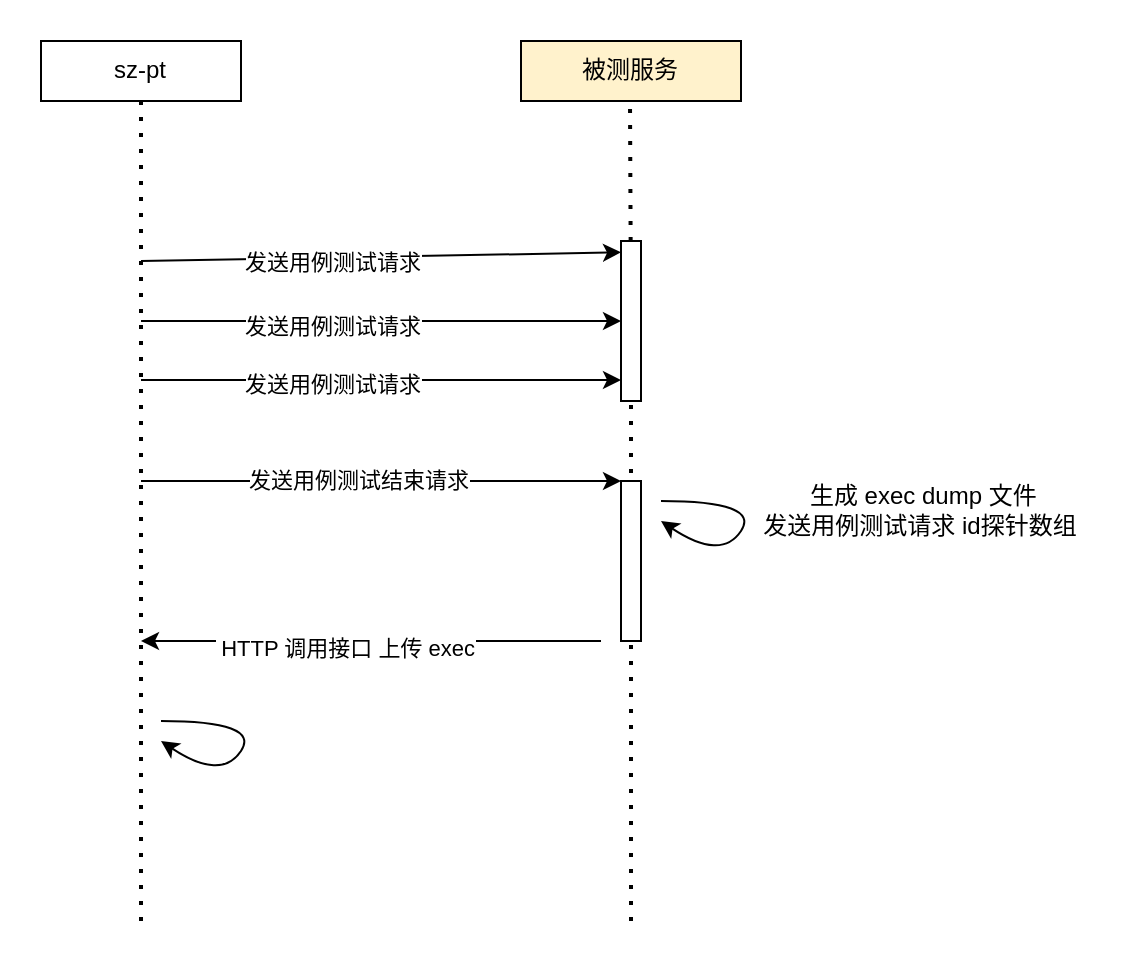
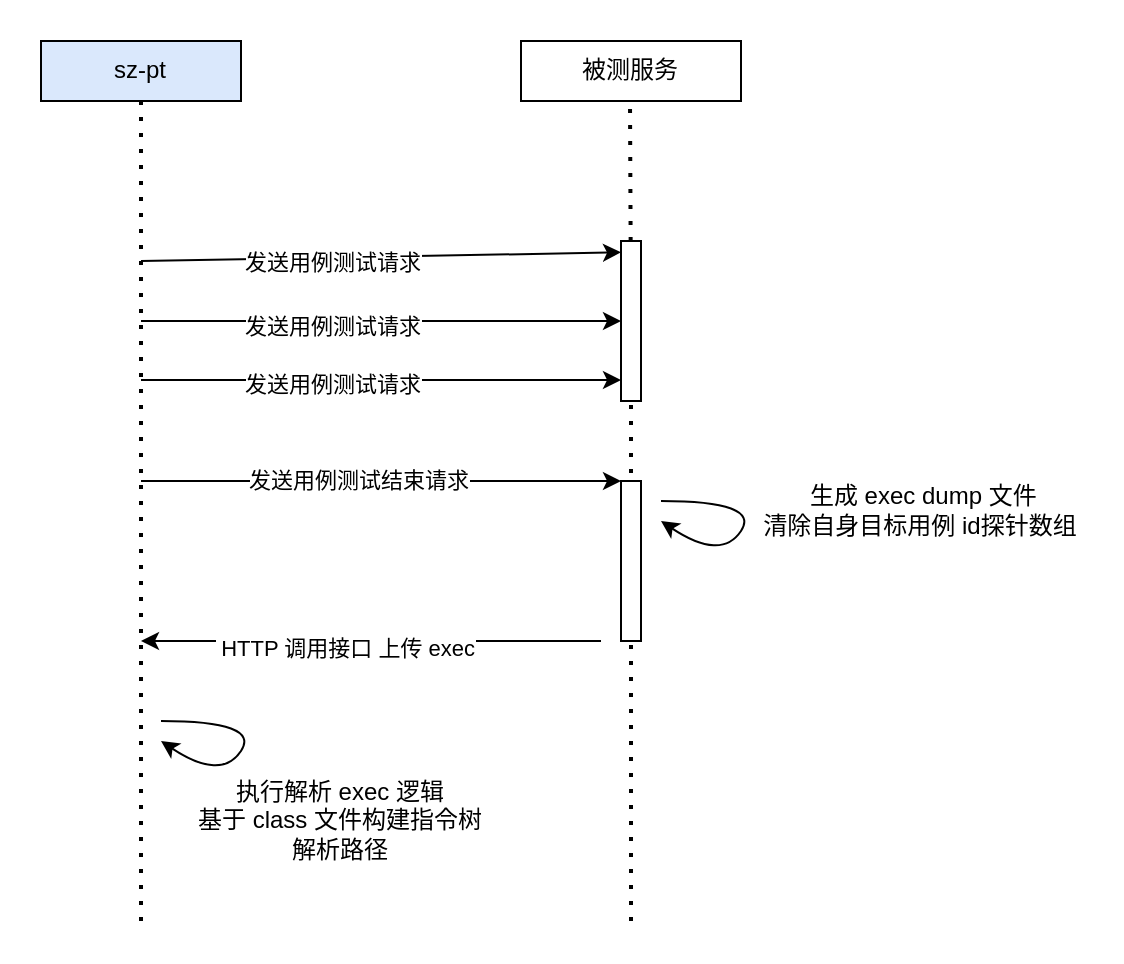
(141, 71) -> (141, 71)
(631, 71) -> (631, 71)
(921, 511) -> (921, 511)
none -> (341, 821)
